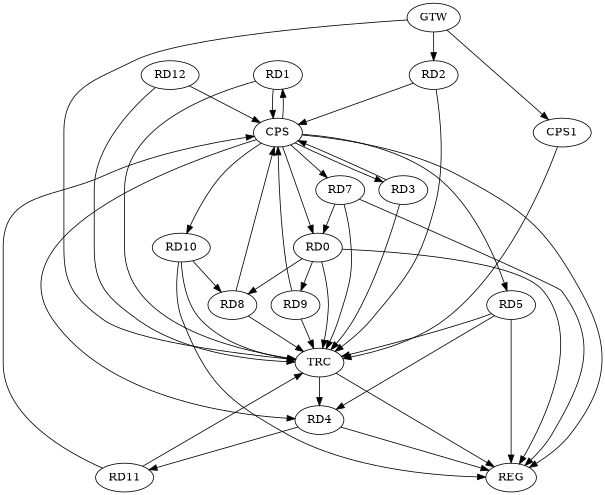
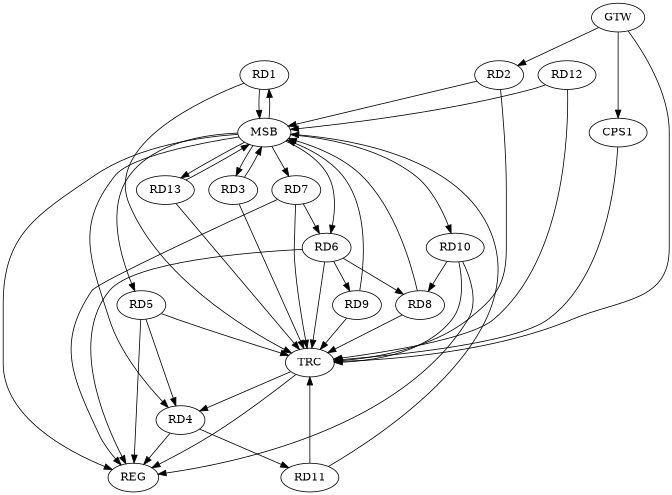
(278, 133) -> (264, 133)
none -> (165, 190)
(318, 248) -> (327, 248)
